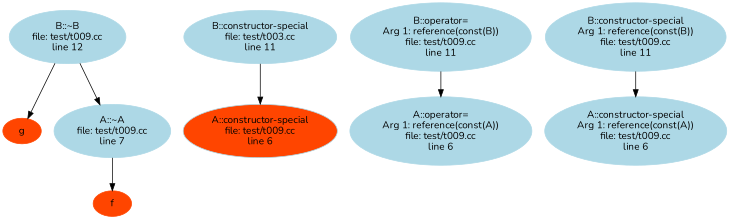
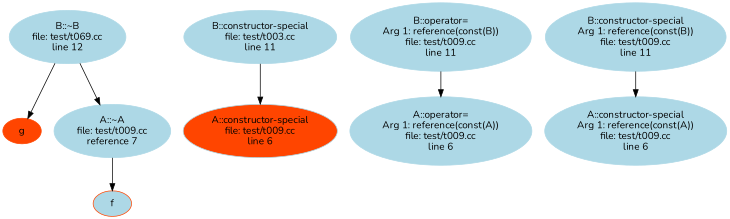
(68, 37) -> (68, 37)
(112, 131) -> (112, 131)
(112, 204) -> (112, 204)
